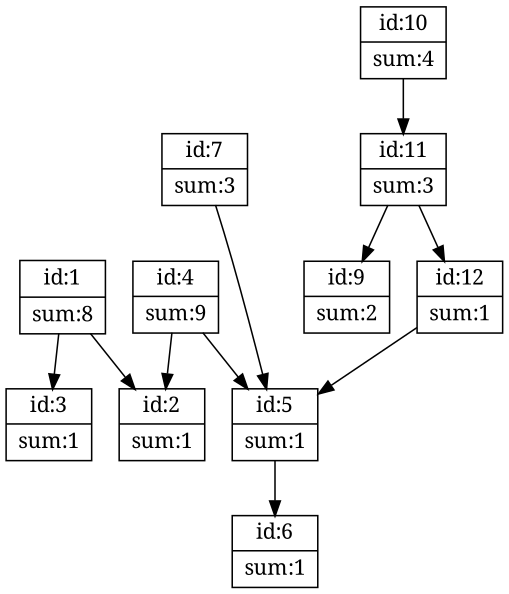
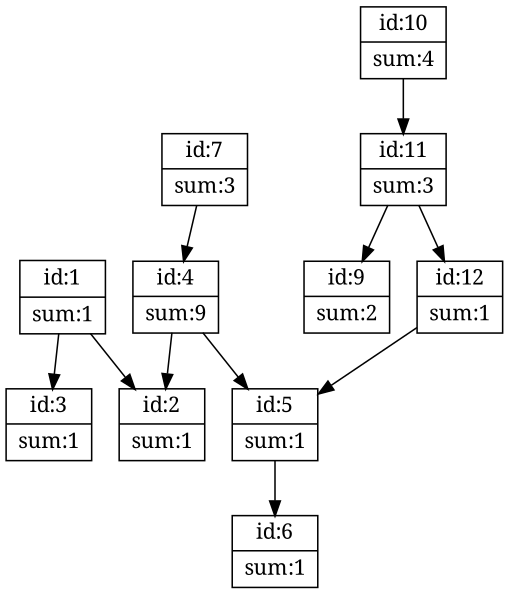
(240, 289) -> (192, 226)
(63, 315) -> (63, 315)
